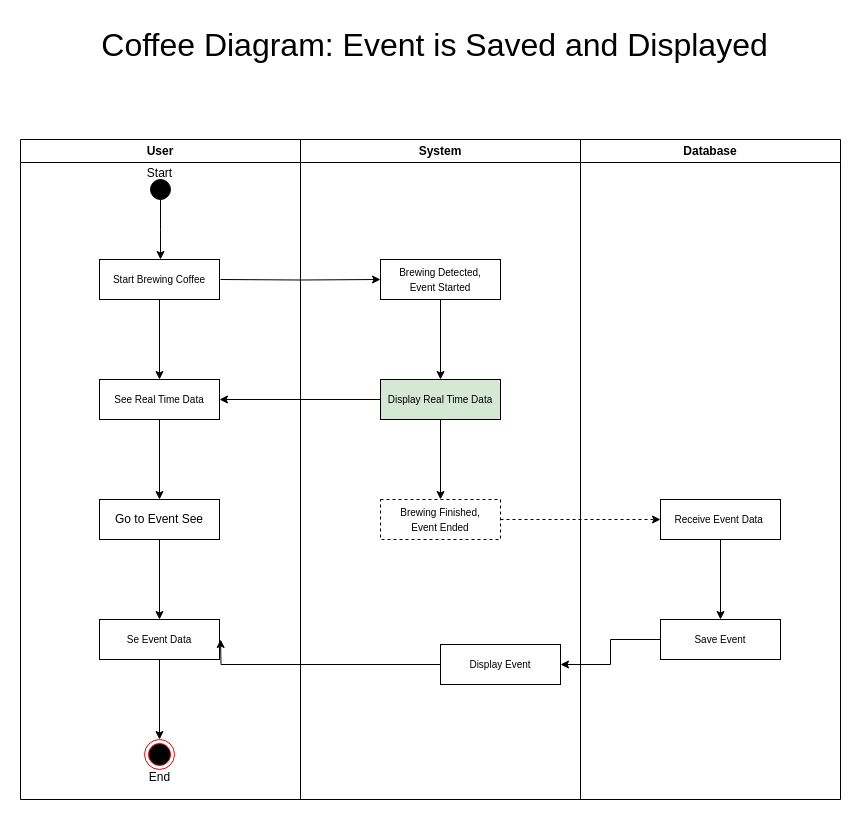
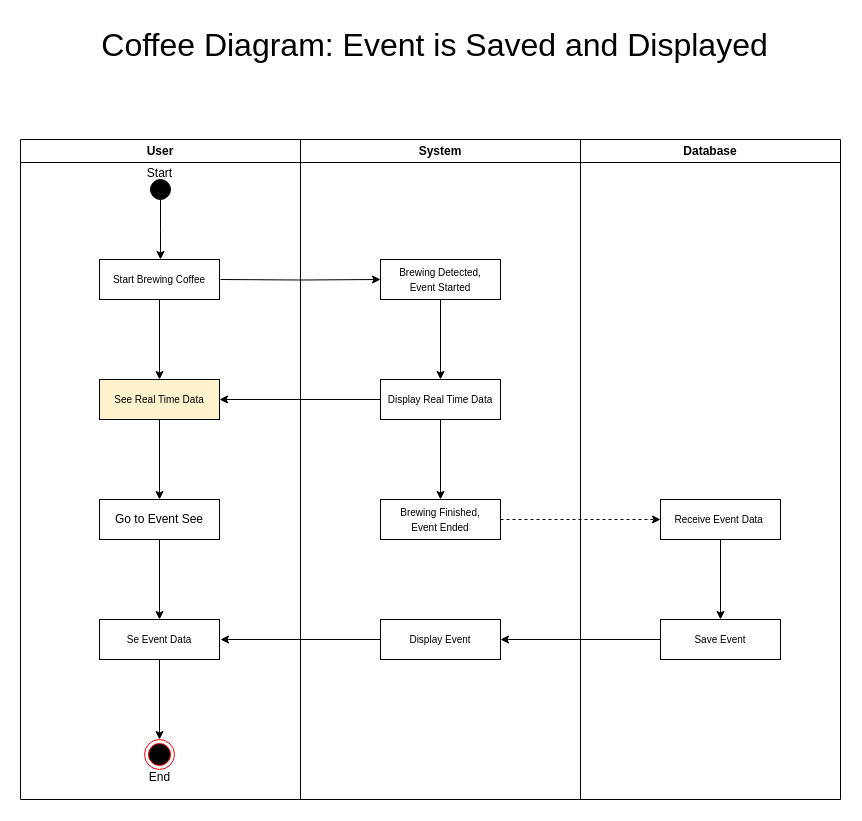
(160, 400) -> (160, 400)
(441, 400) -> (441, 400)
(441, 520) -> (441, 520)
(501, 665) -> (441, 640)
